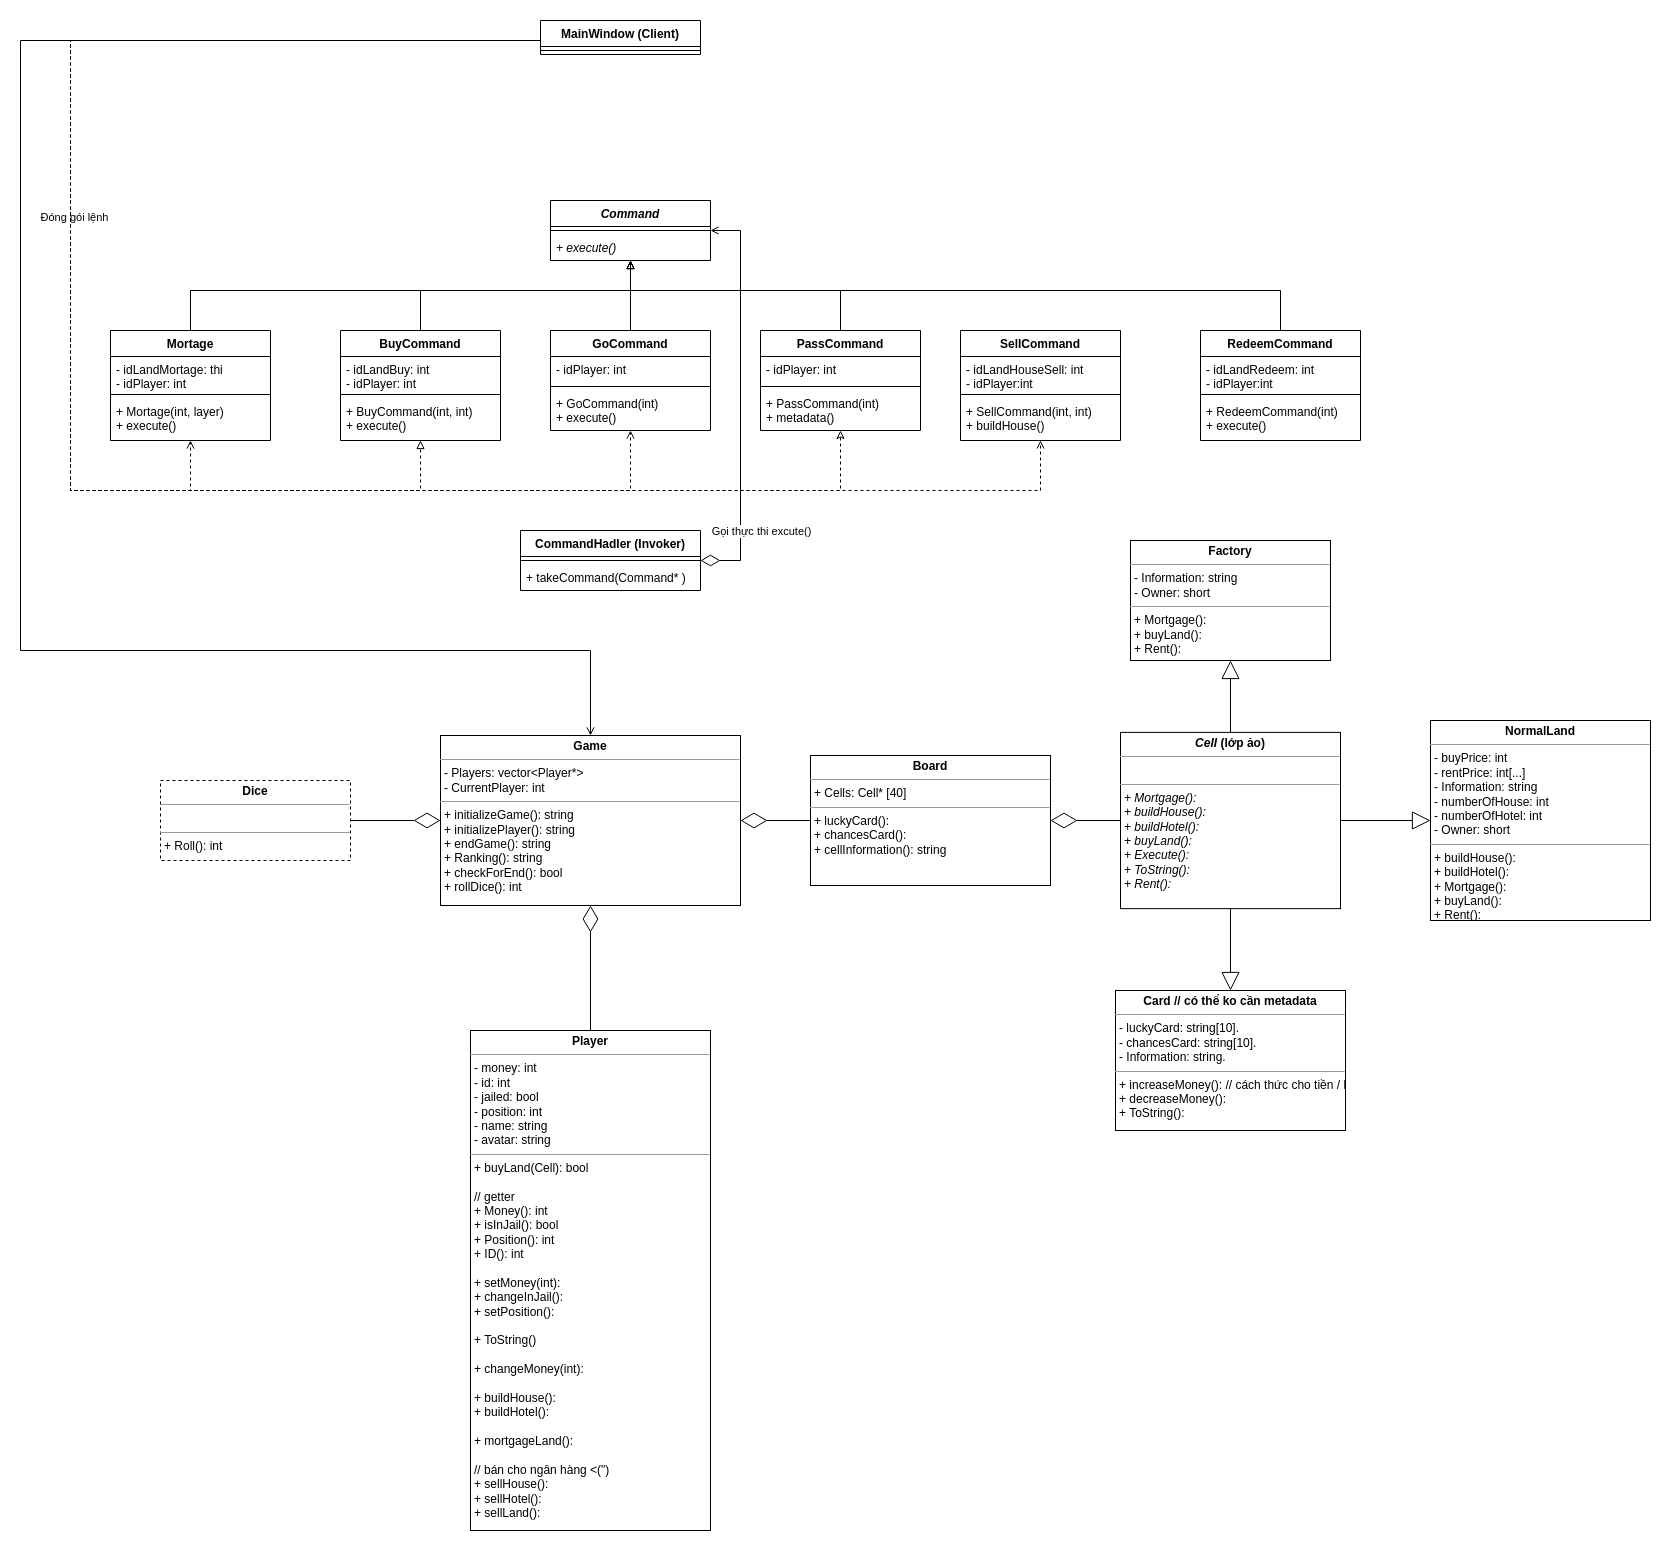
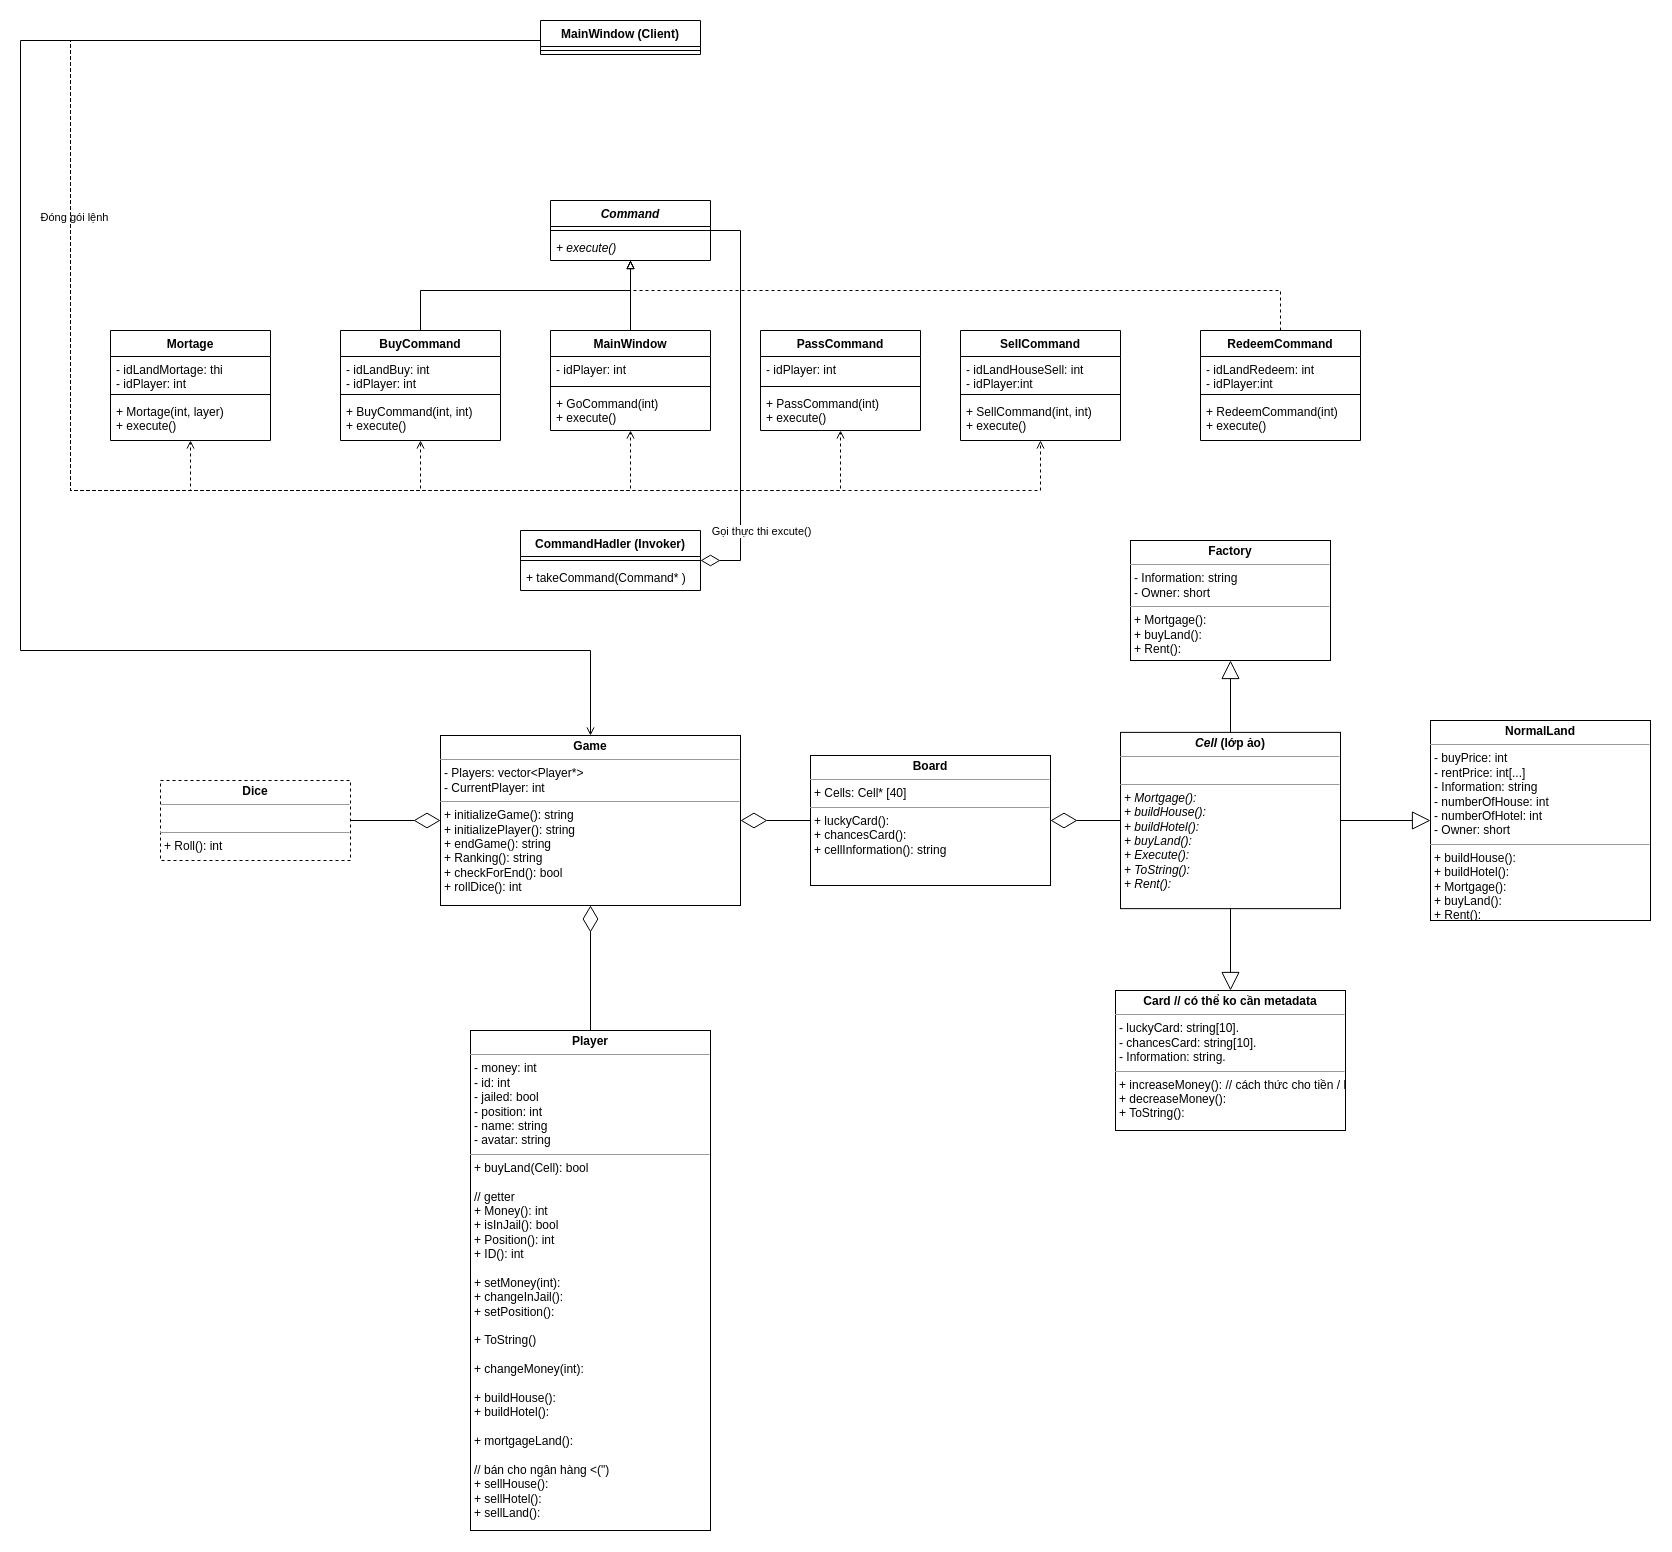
(716, 231) -> (716, 231)
(631, 265) -> (421, 293)
(285, 291) -> none
(1081, 291) -> (1081, 291)
(841, 312) -> none
(630, 344) -> (630, 344)
(823, 404) -> (823, 404)
(1032, 412) -> (1032, 412)
(841, 438) -> (841, 436)
(421, 450) -> (421, 447)
